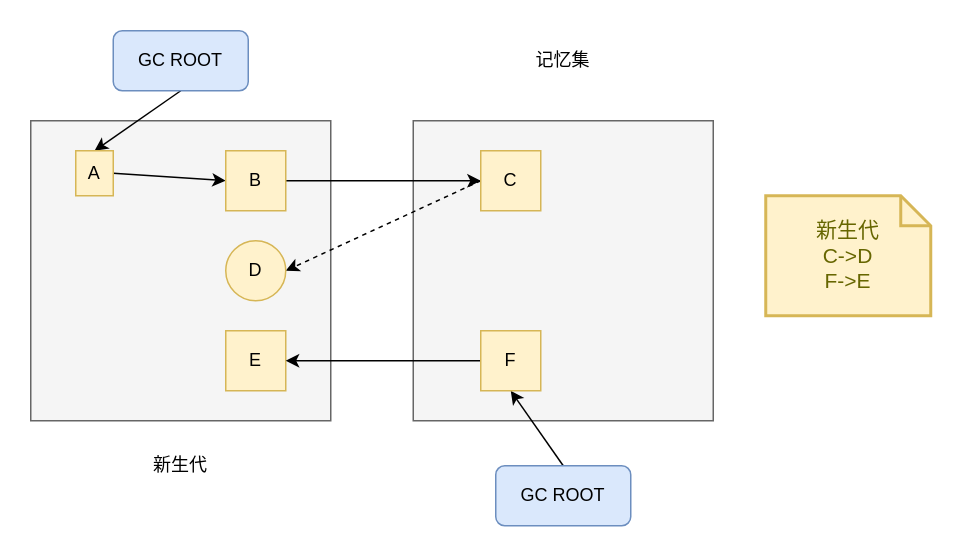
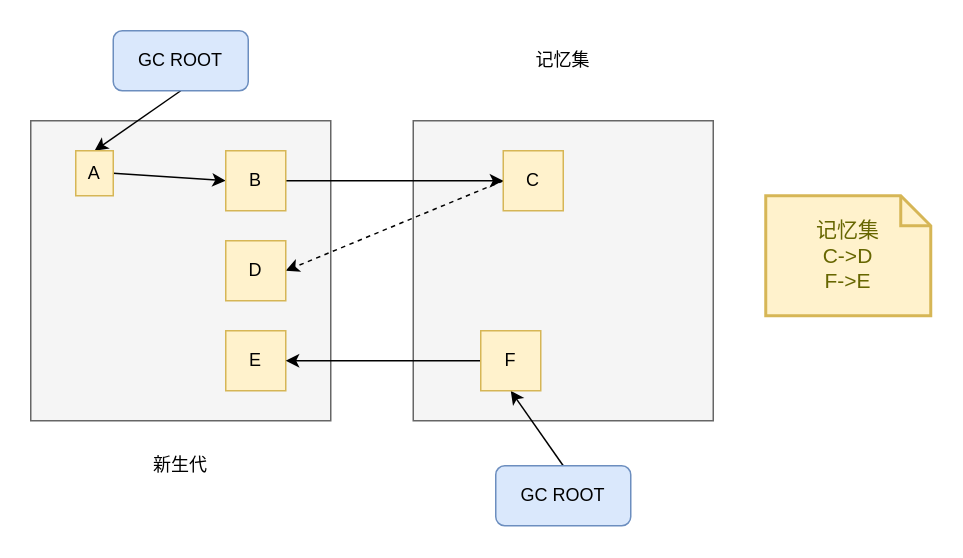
(511, 181) -> (533, 181)
(848, 256) -> (848, 256)
(256, 271) -> (256, 271)
